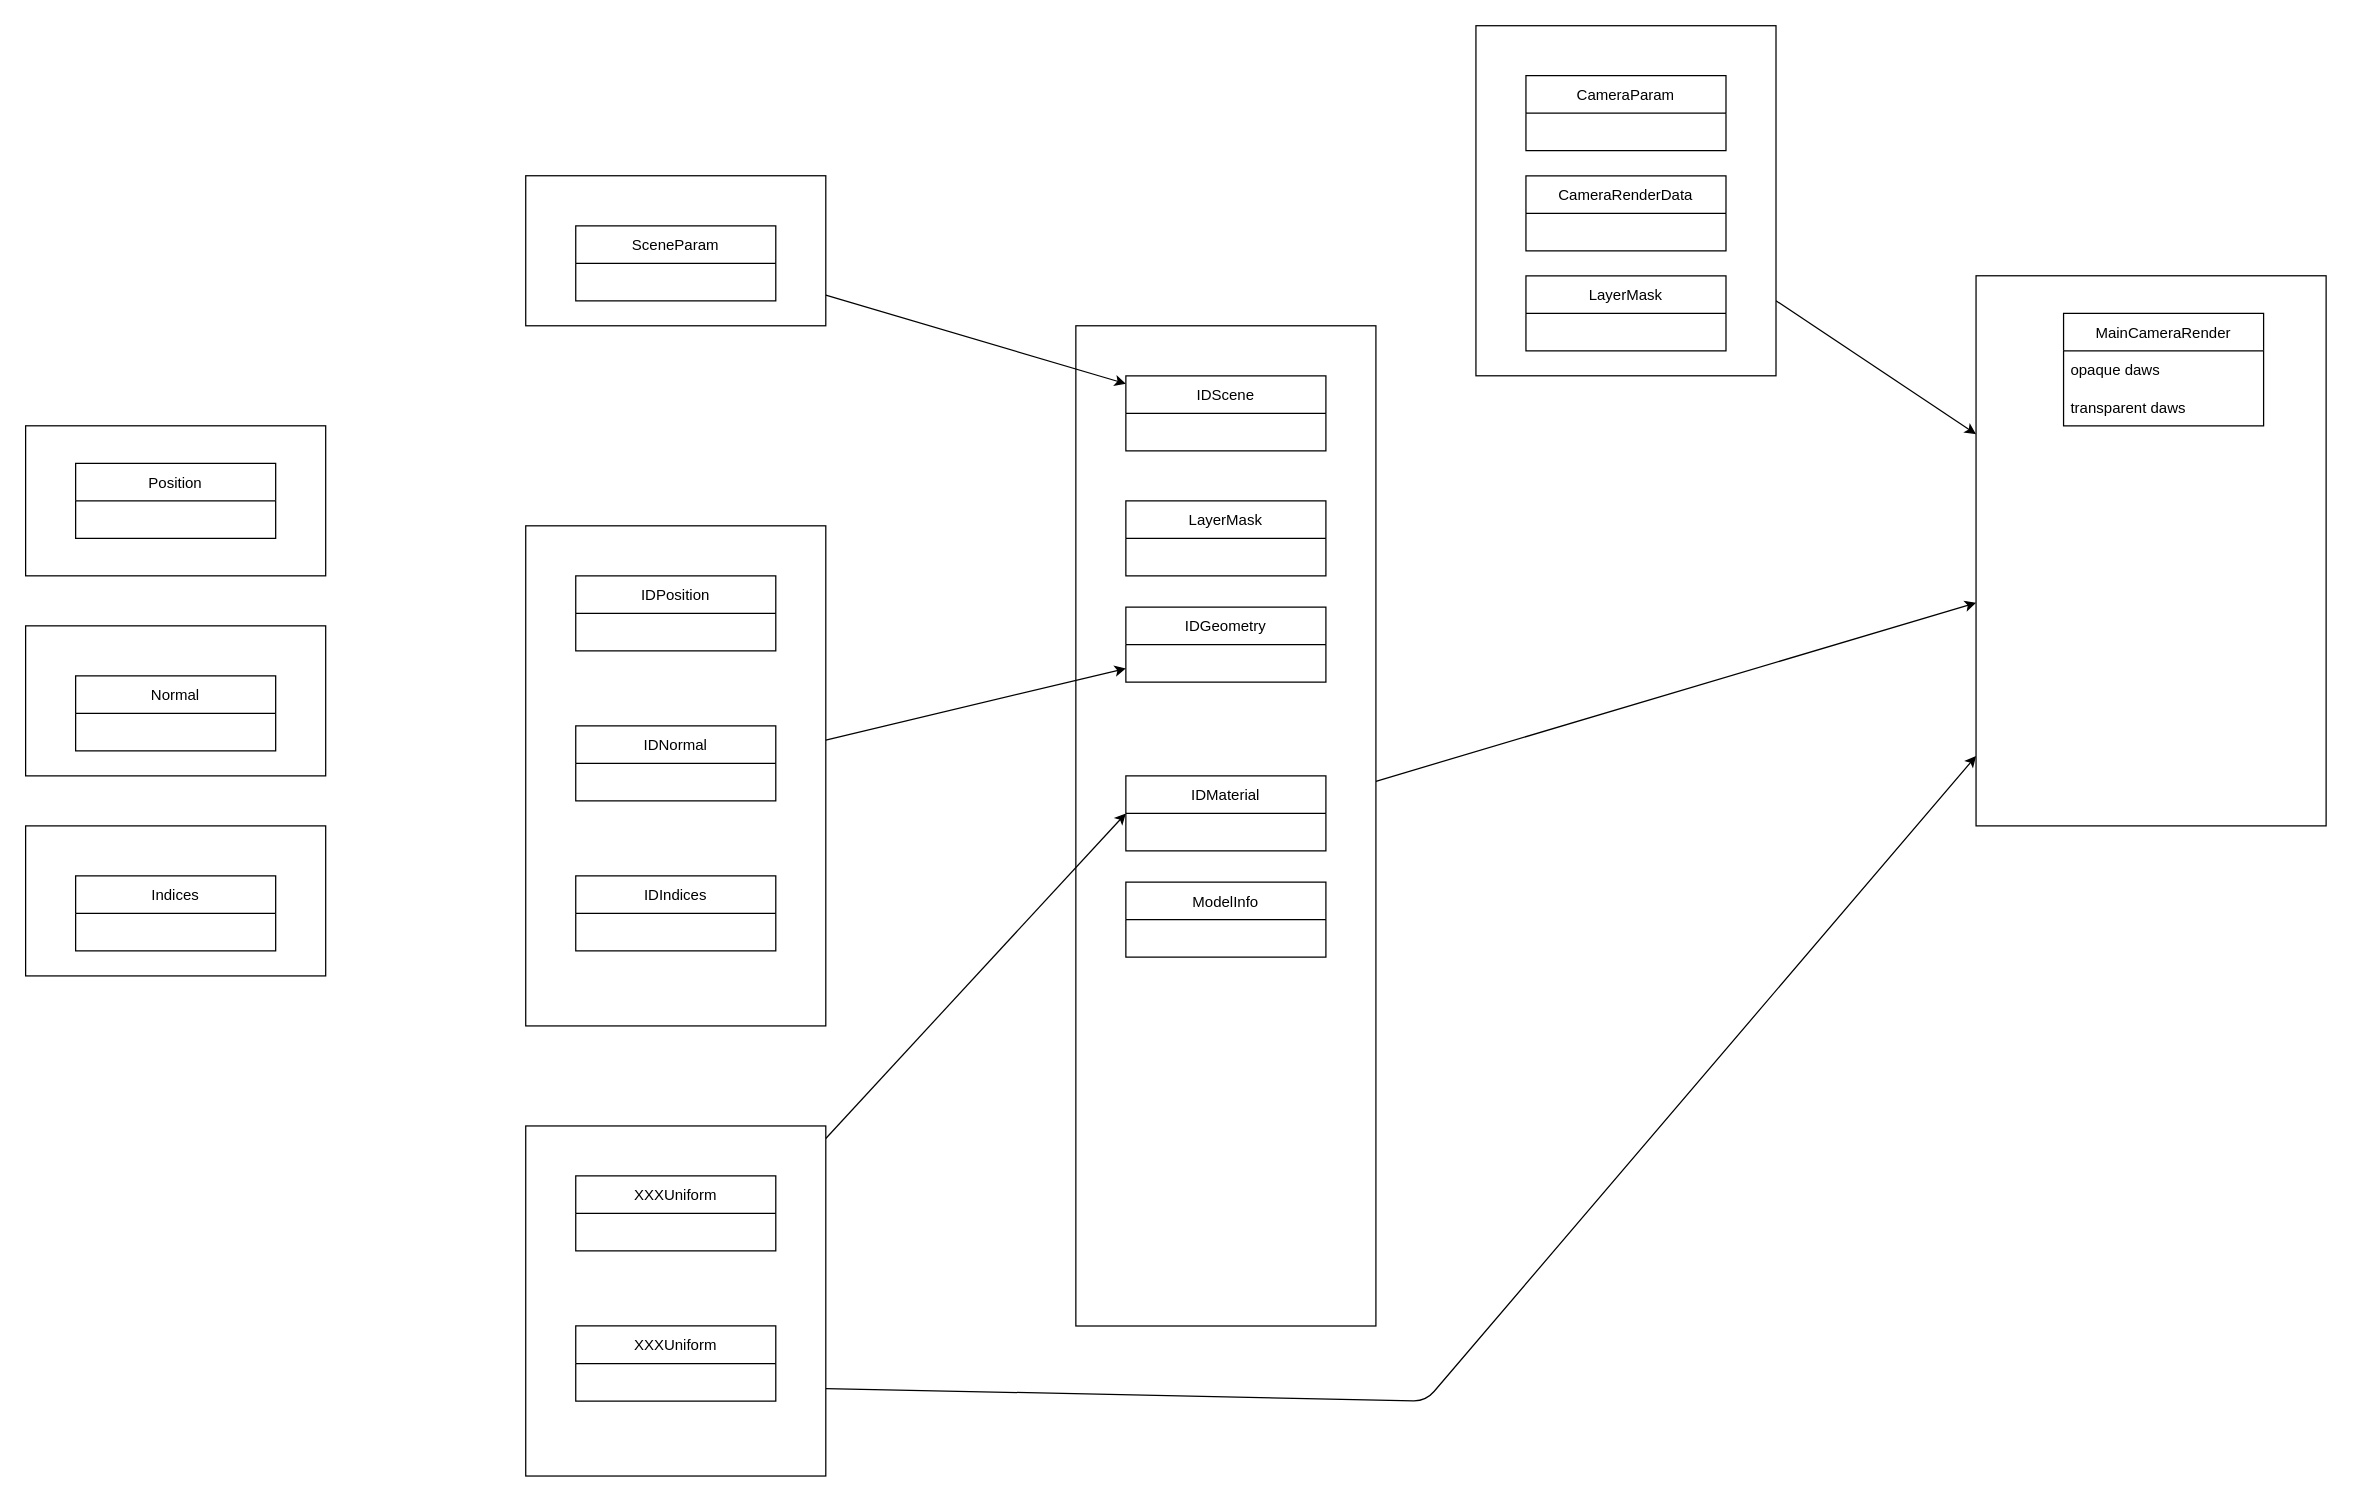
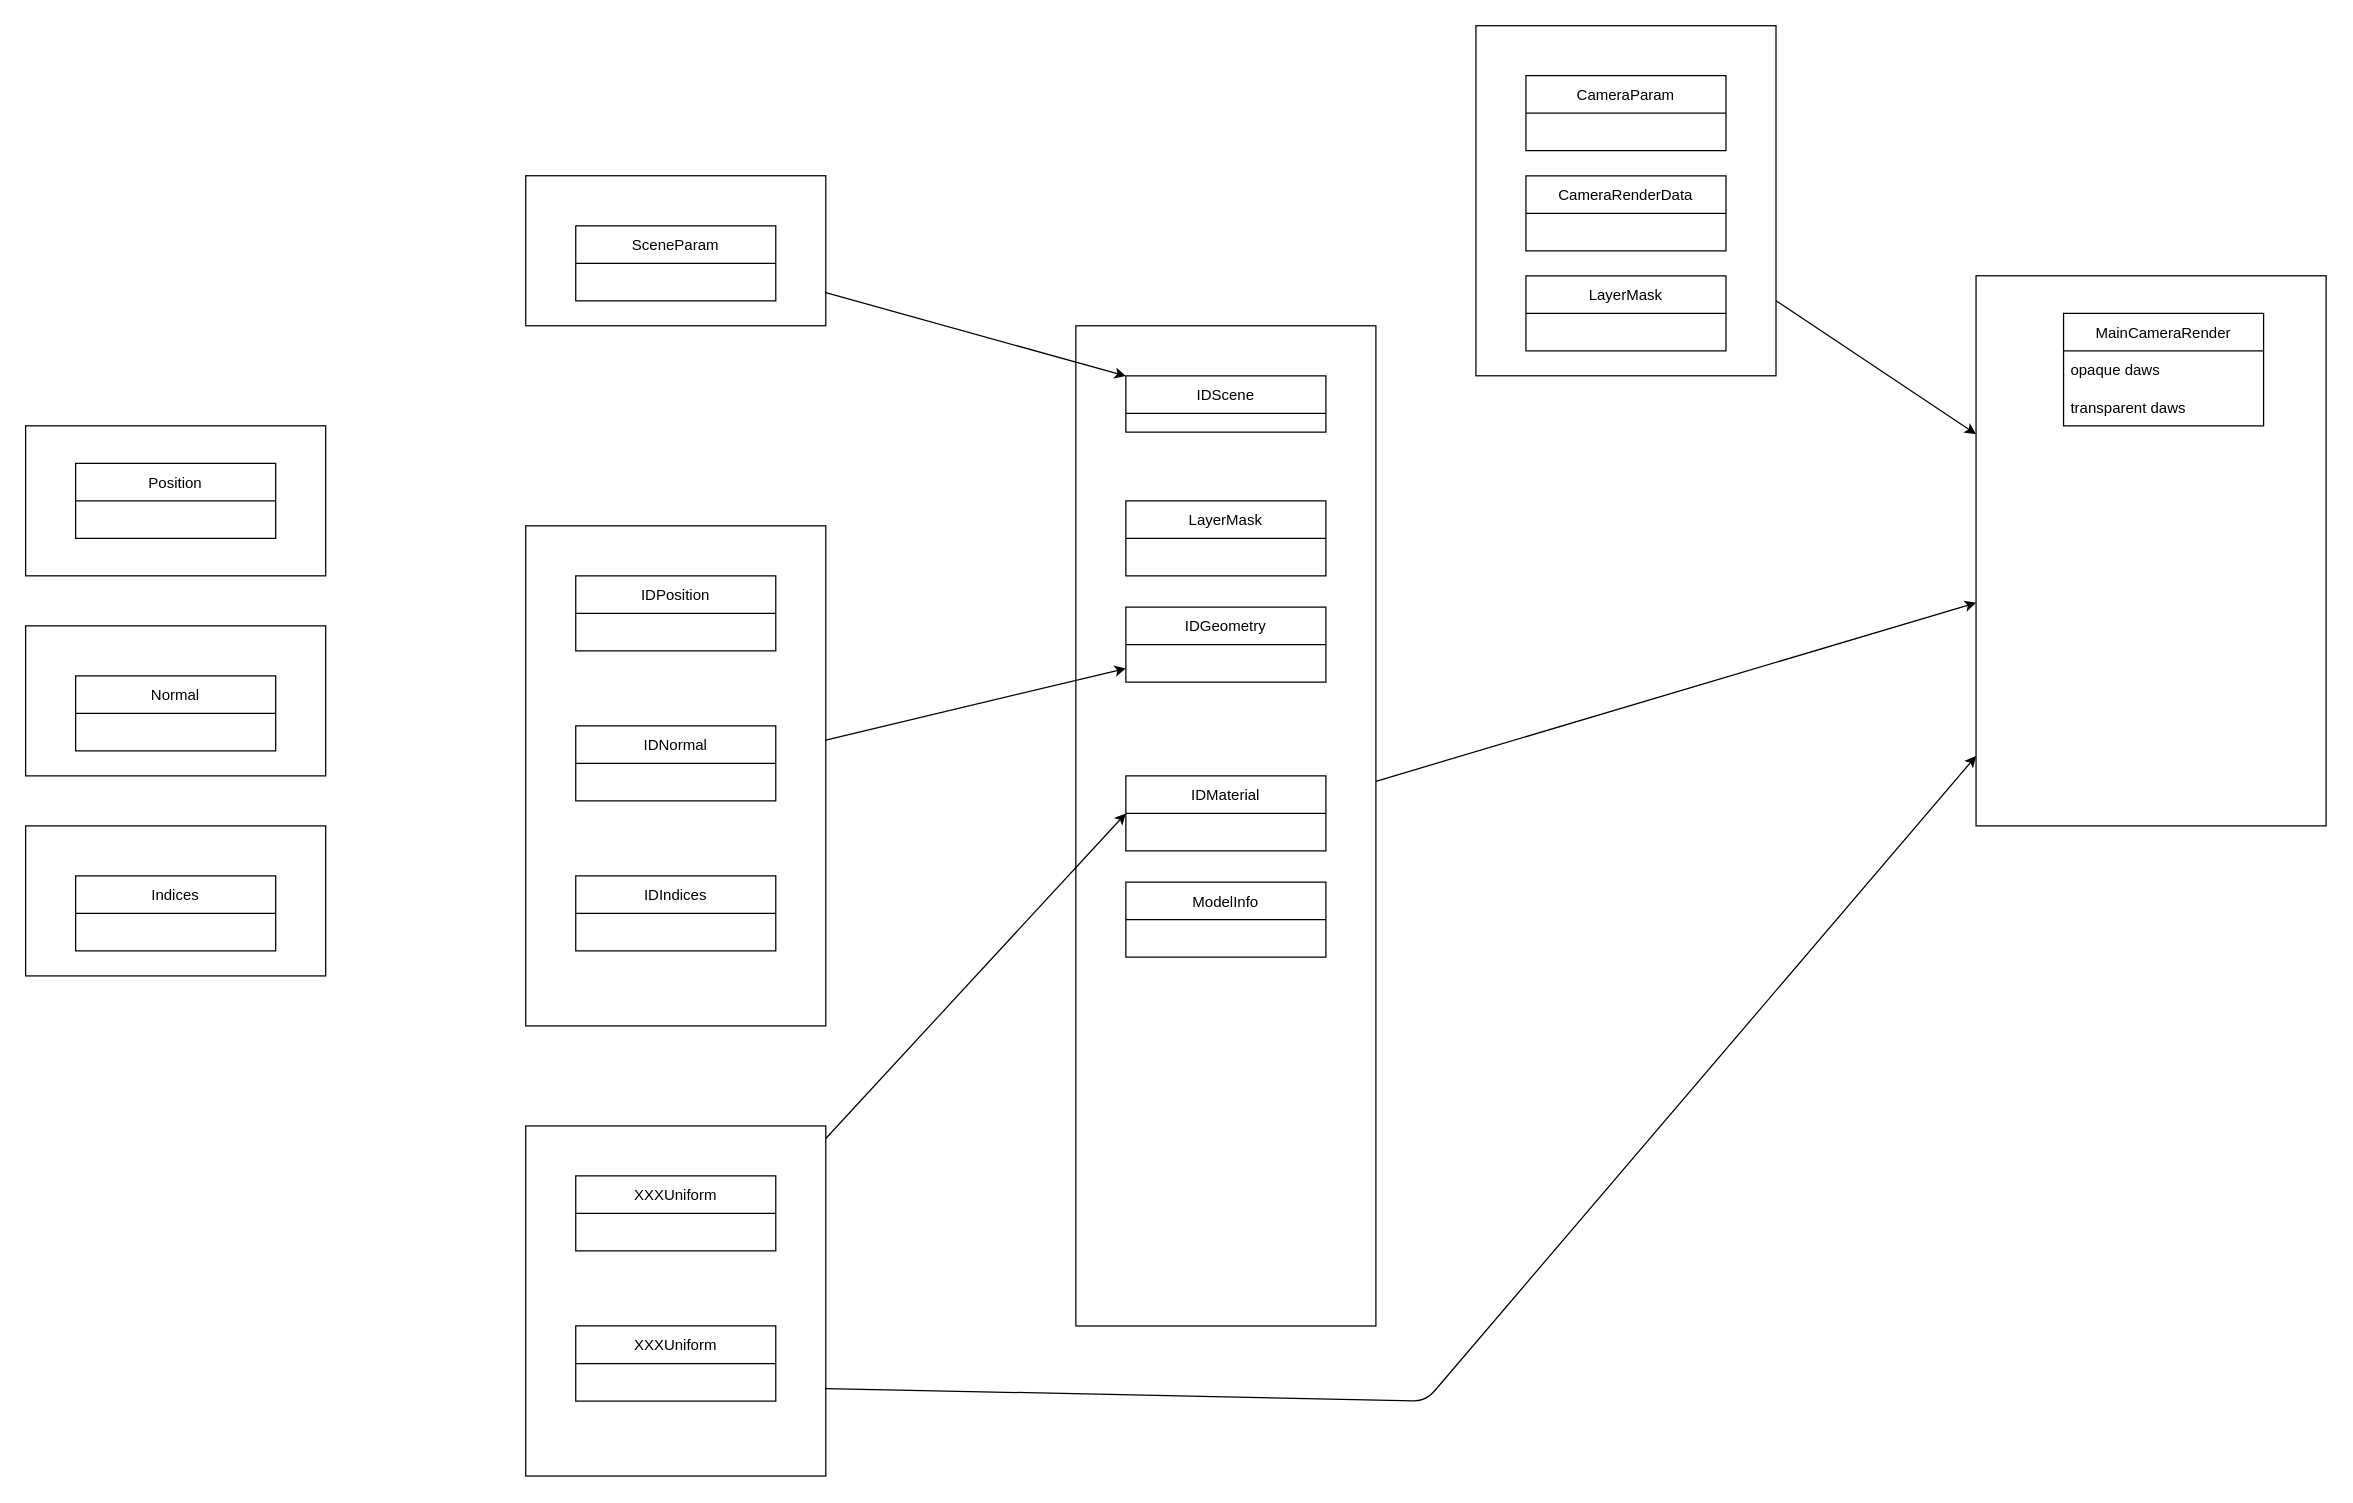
(1226, 413) -> (1226, 404)
